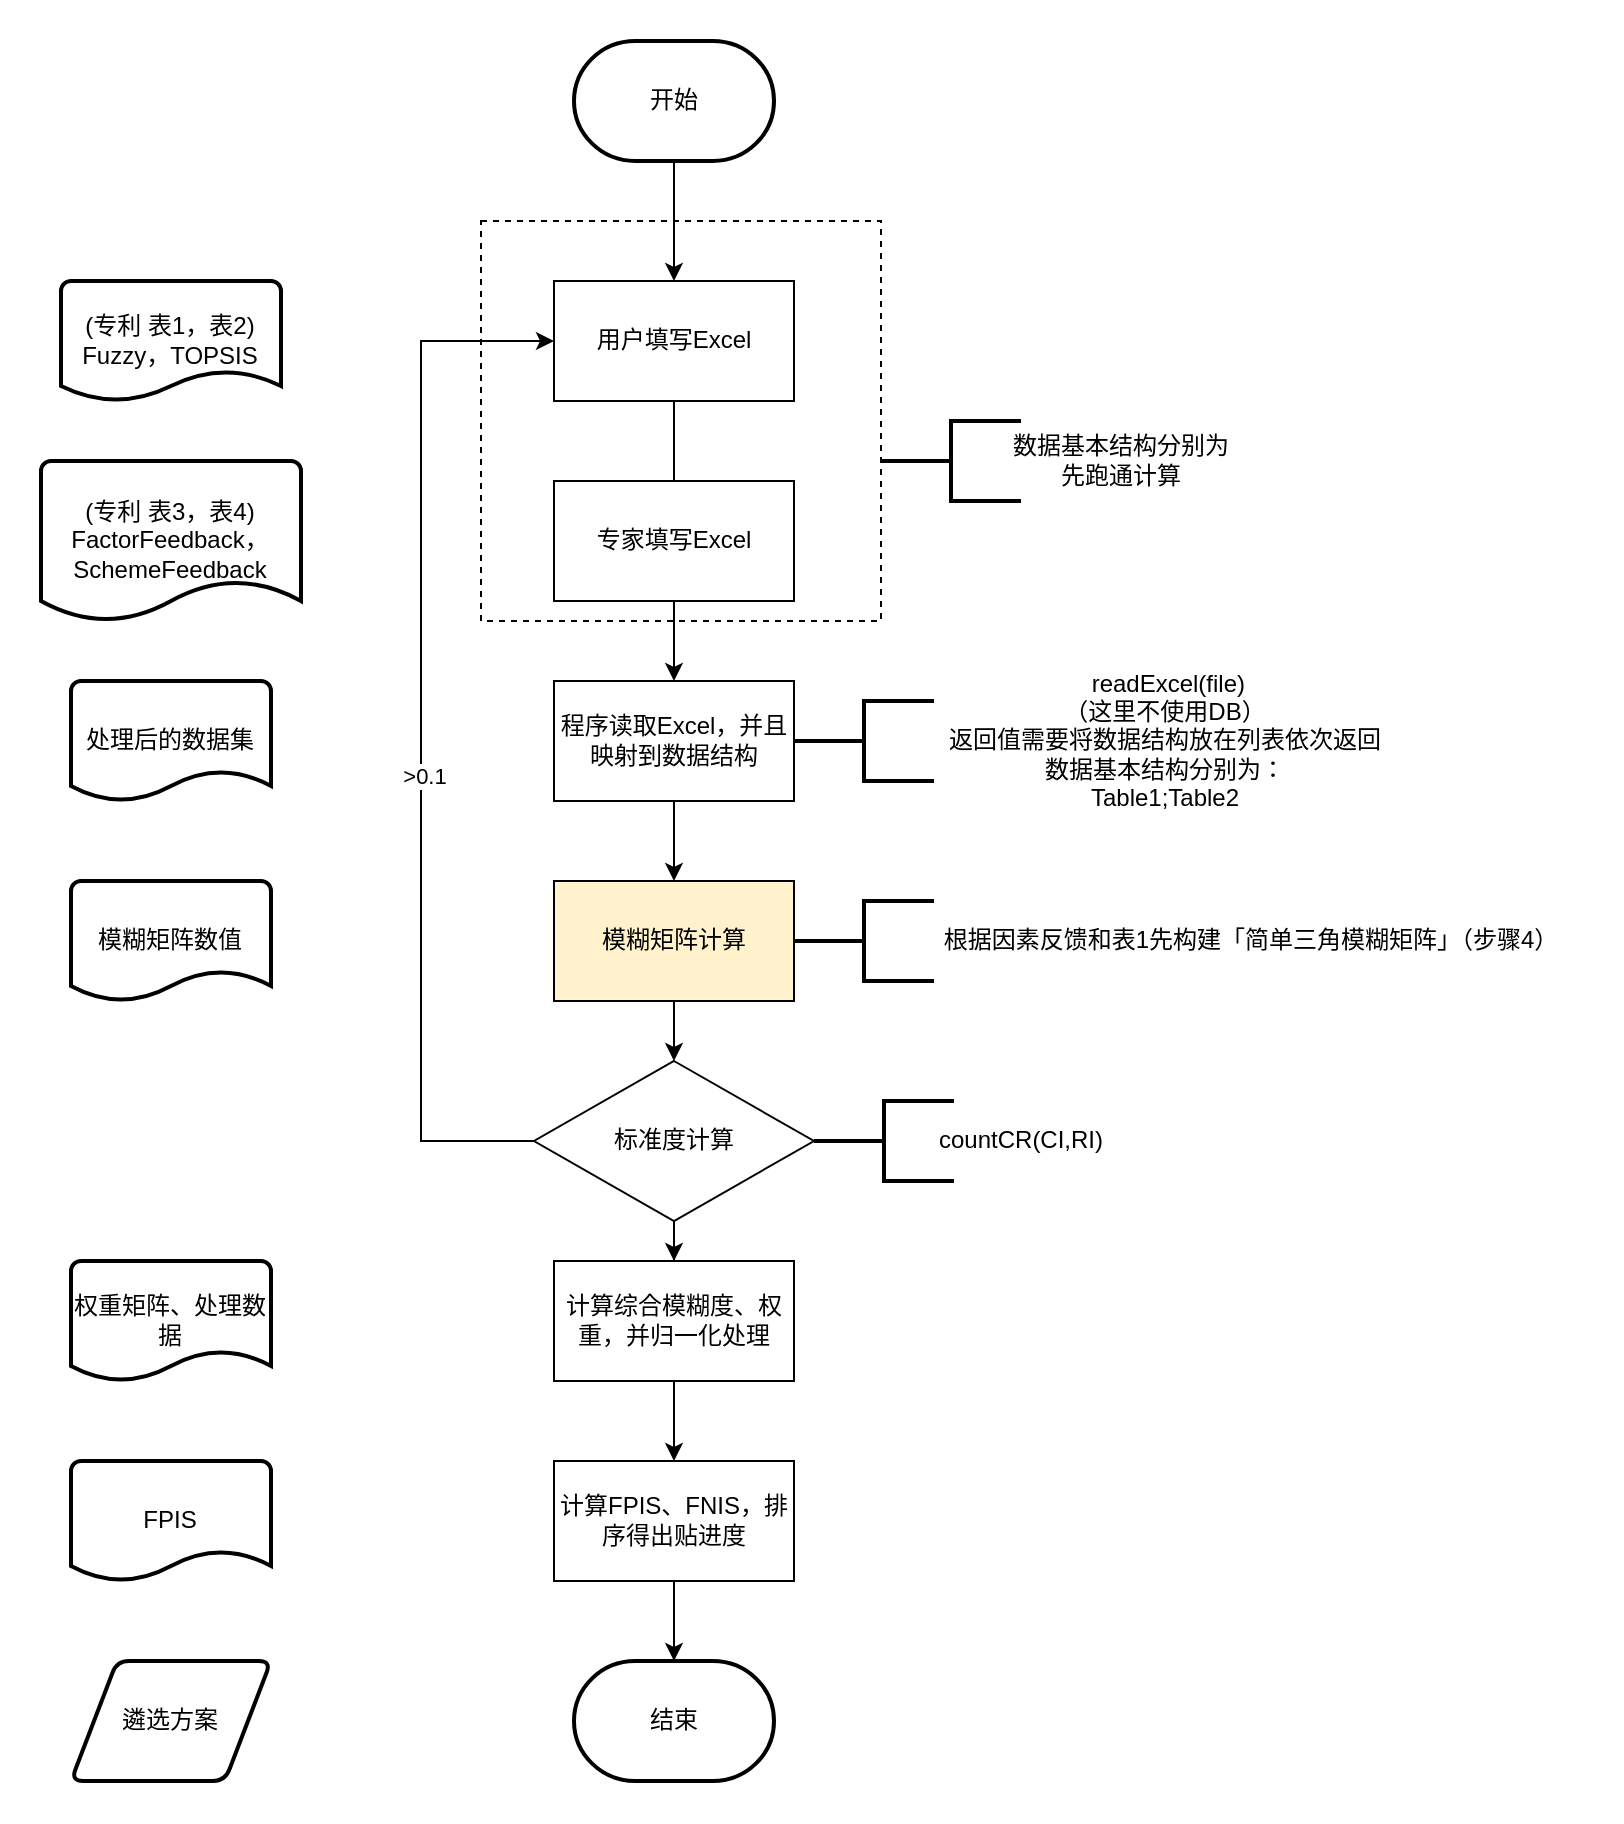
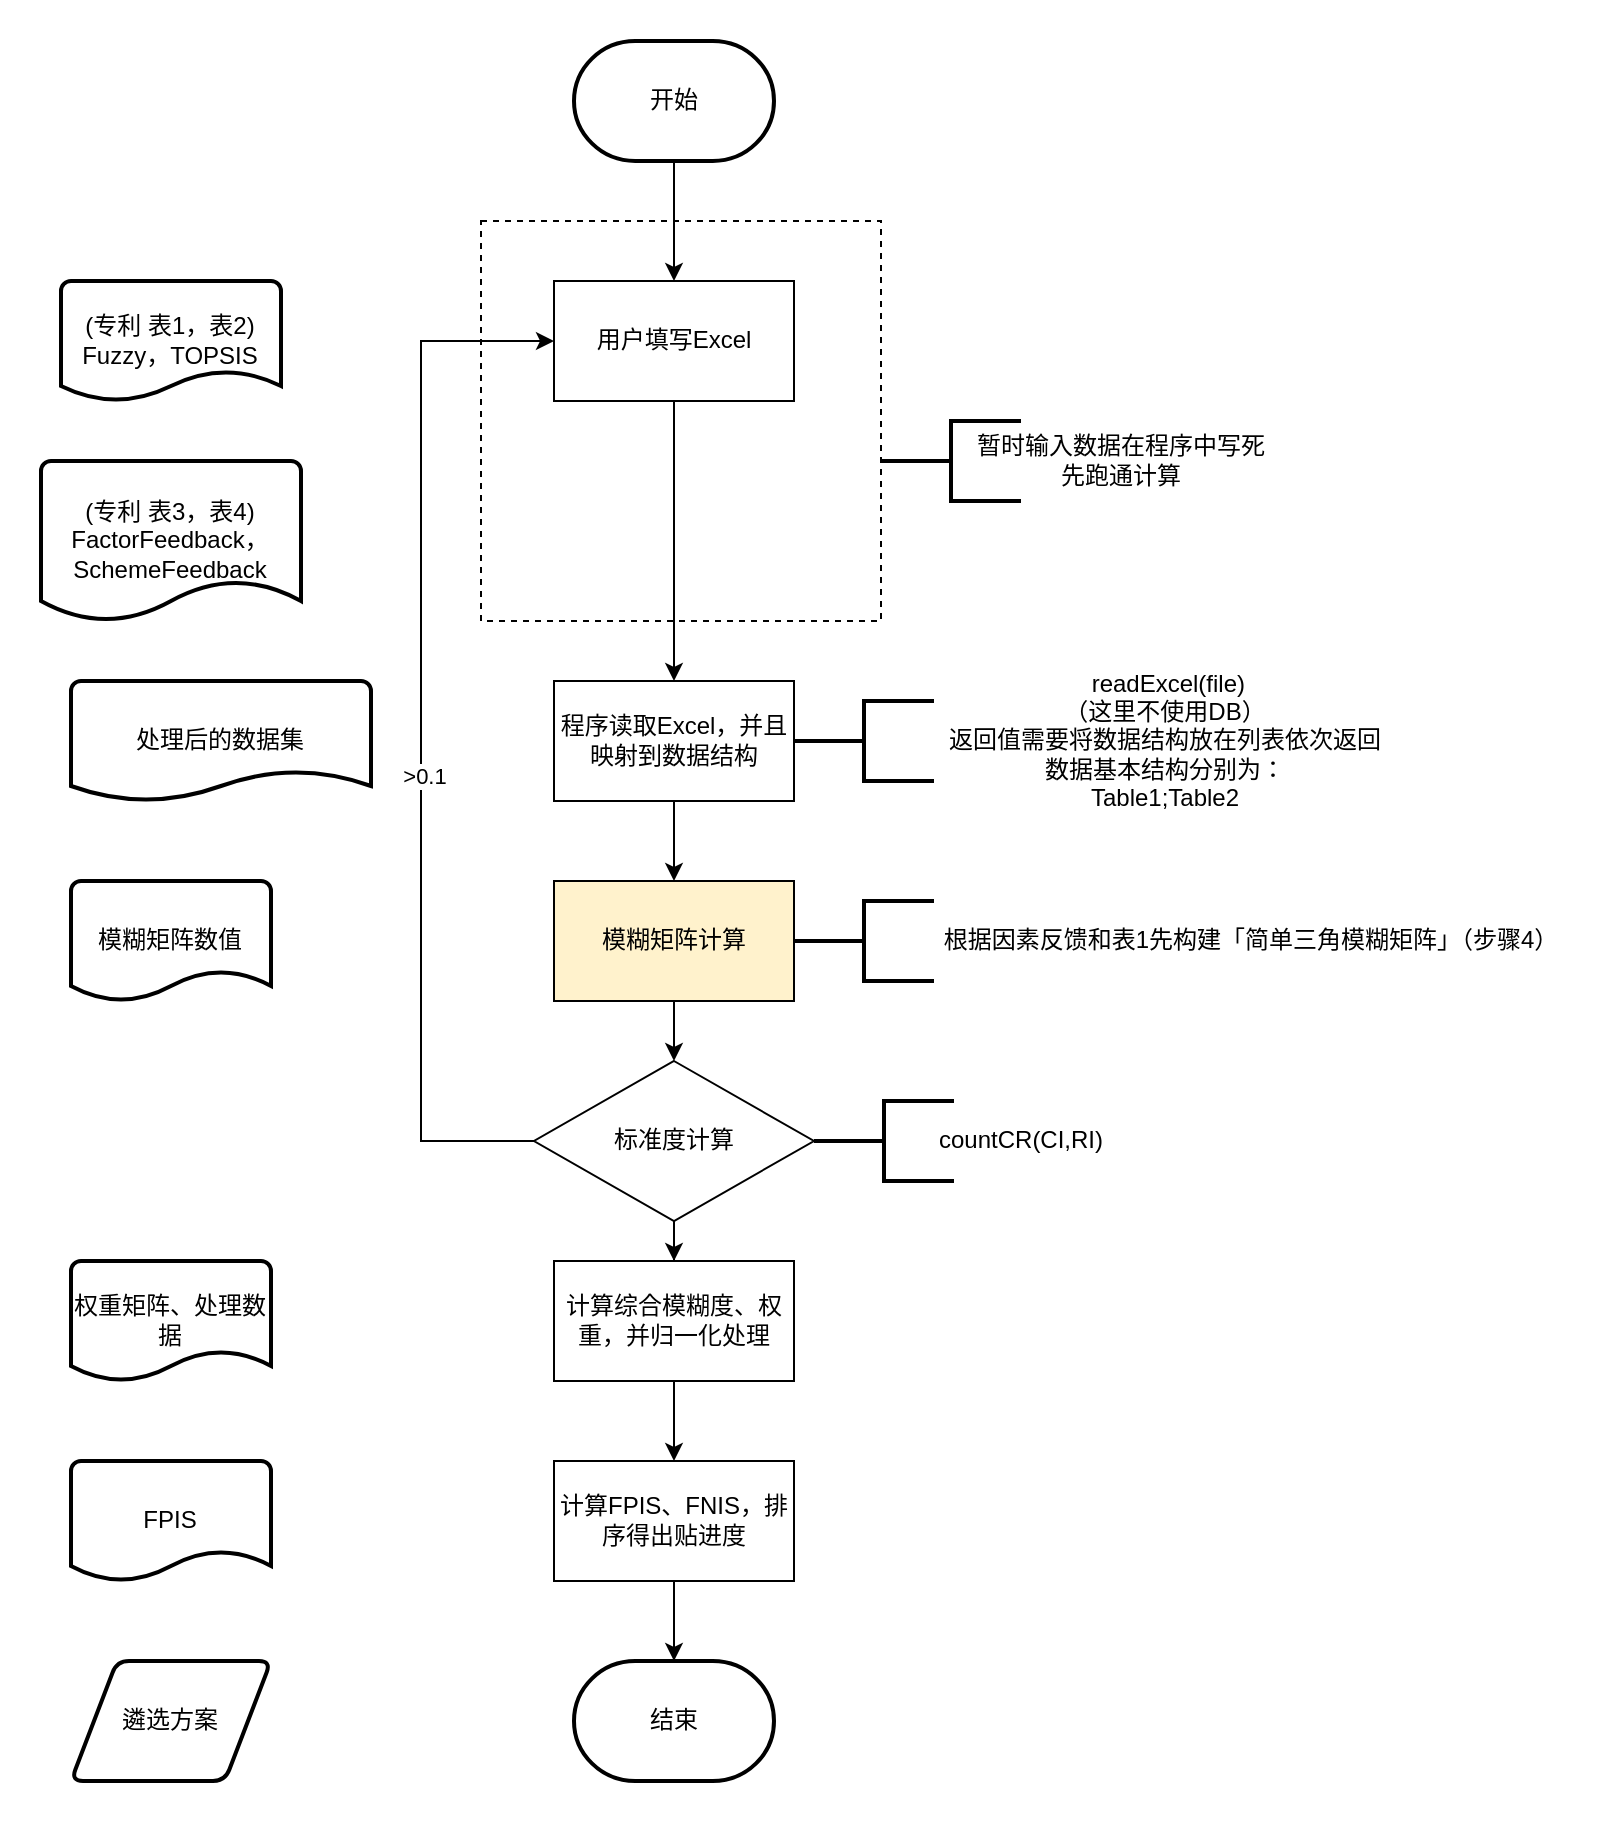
(1122, 461) -> (1122, 461)
(674, 541) -> none
(171, 741) -> (221, 741)
